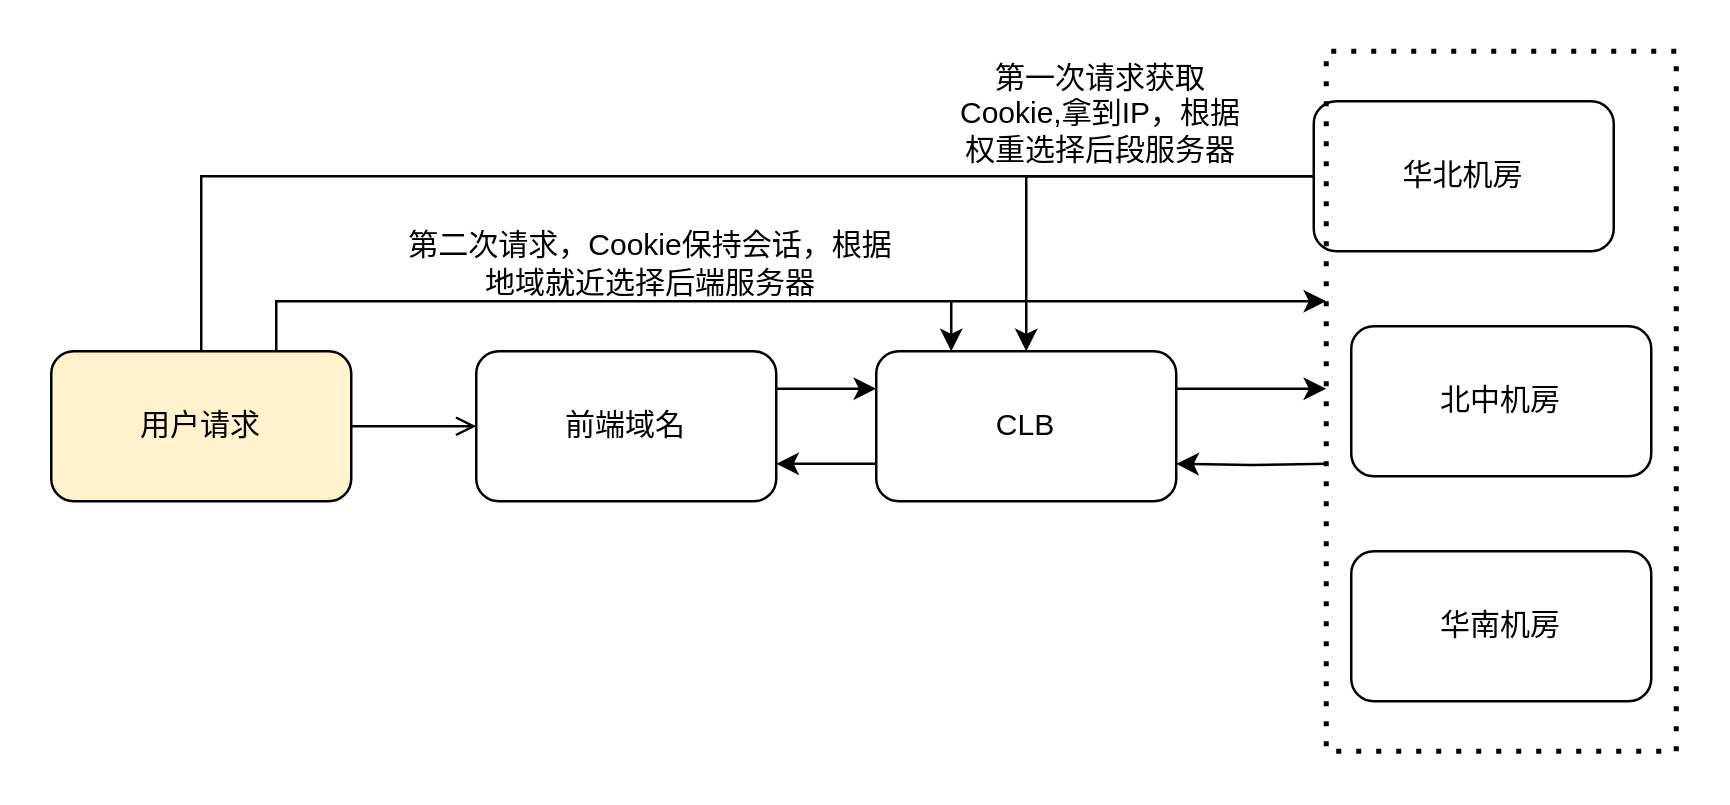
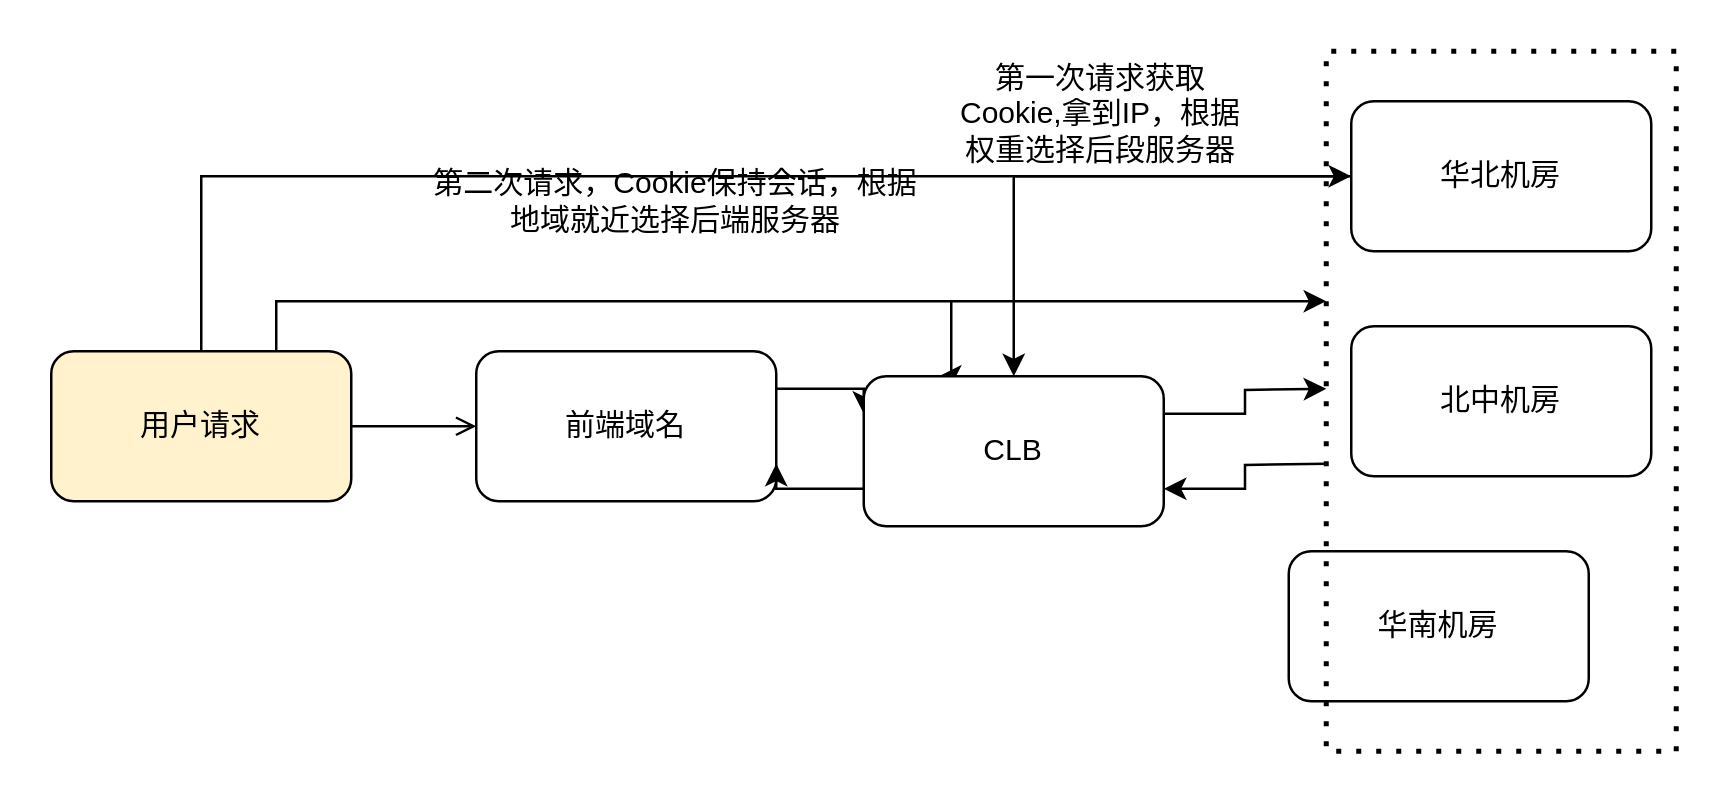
(1464, 176) -> (1501, 176)
(651, 264) -> (676, 201)
(1026, 426) -> (1014, 451)
(1501, 626) -> (1439, 626)
